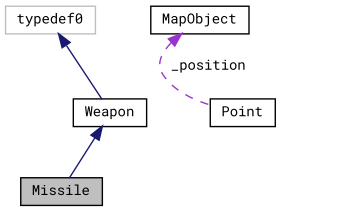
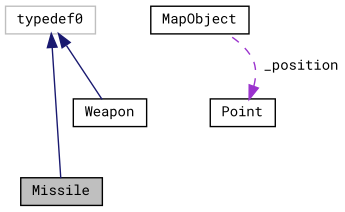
(170, 83) -> (250, 55)
(82, 158) -> (56, 113)
